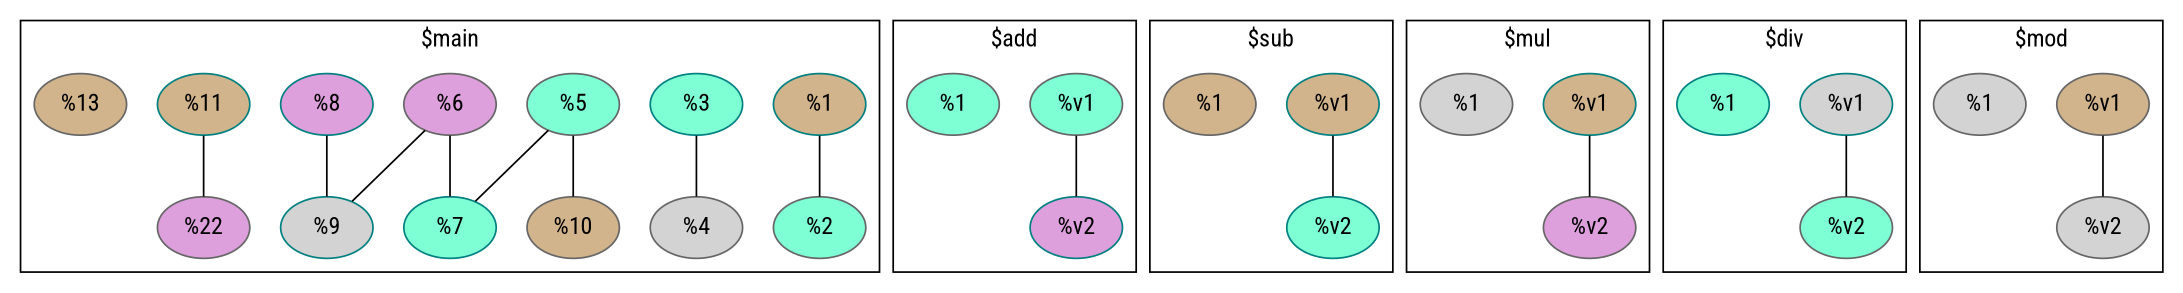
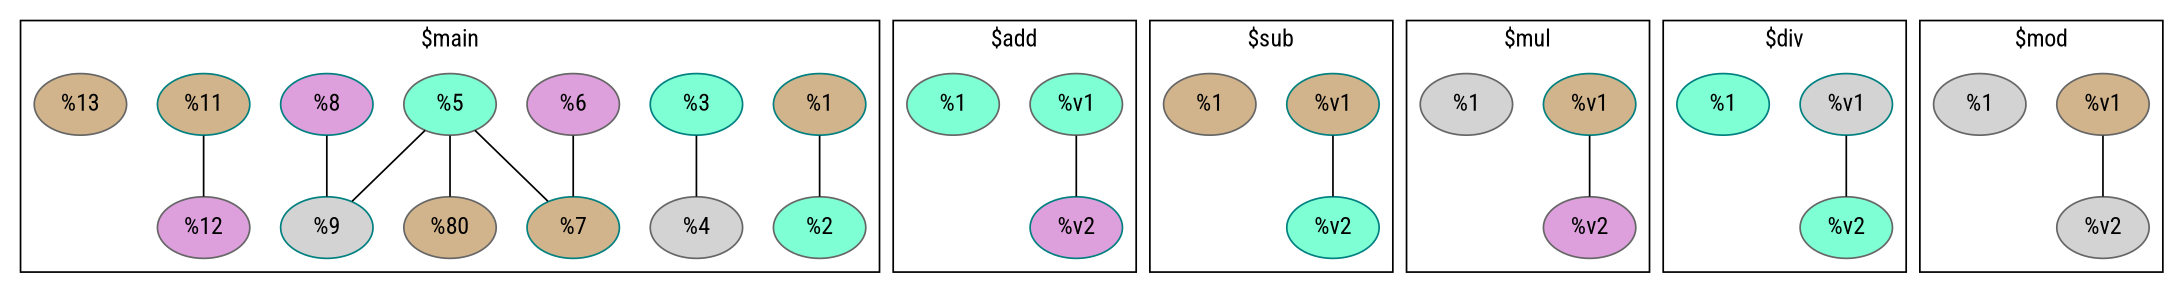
(389, 166) -> (389, 166)
(204, 228) -> (204, 228)
(450, 228) -> (573, 228)
(573, 228) -> (450, 228)
